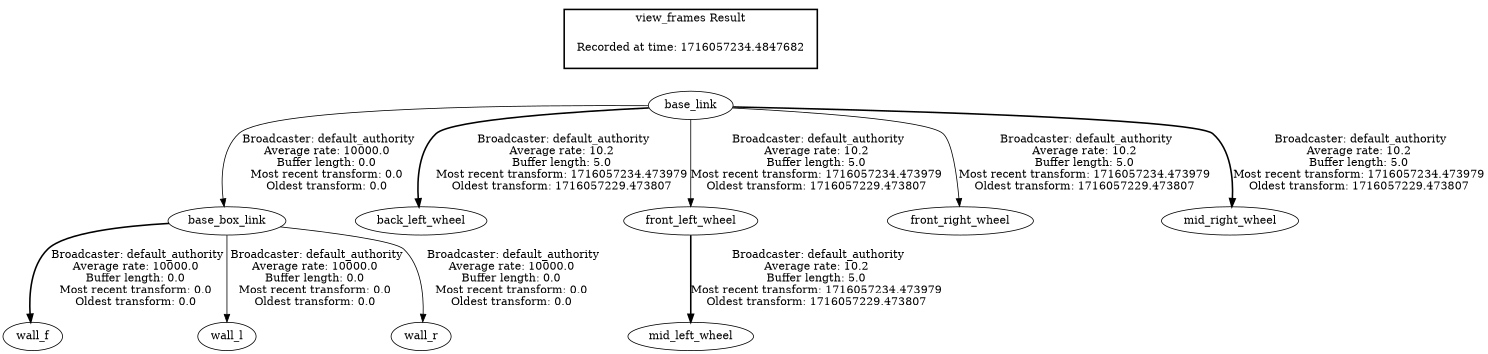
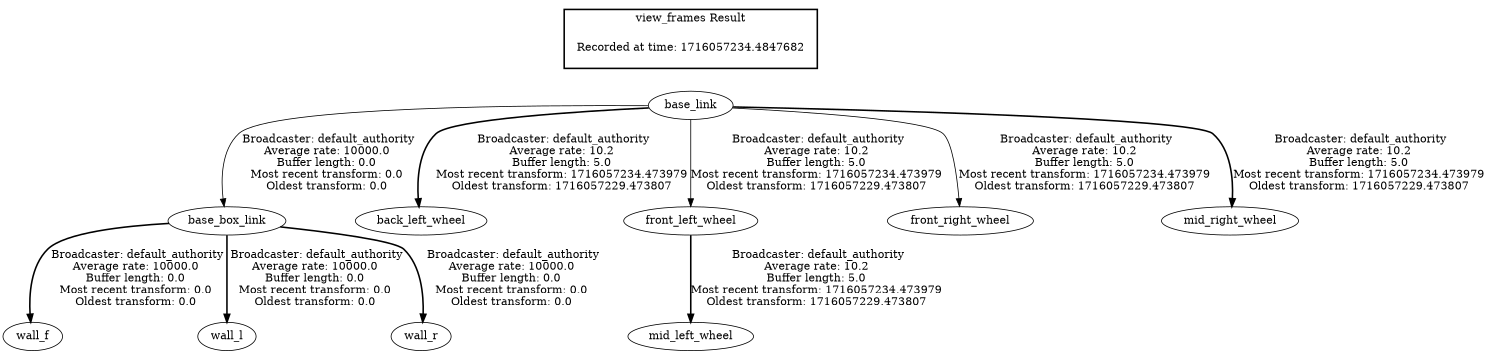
(377, 241) -> (377, 241)
(227, 275) -> (227, 275)
